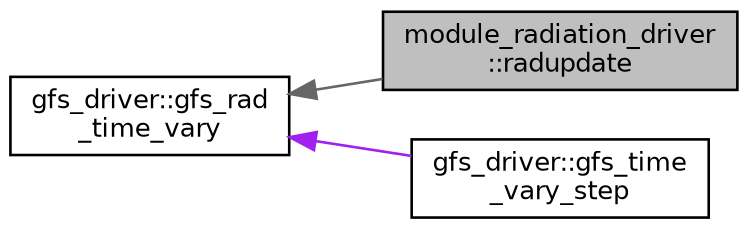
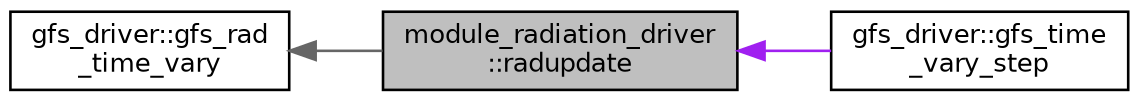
(364, 149) -> (798, 51)
